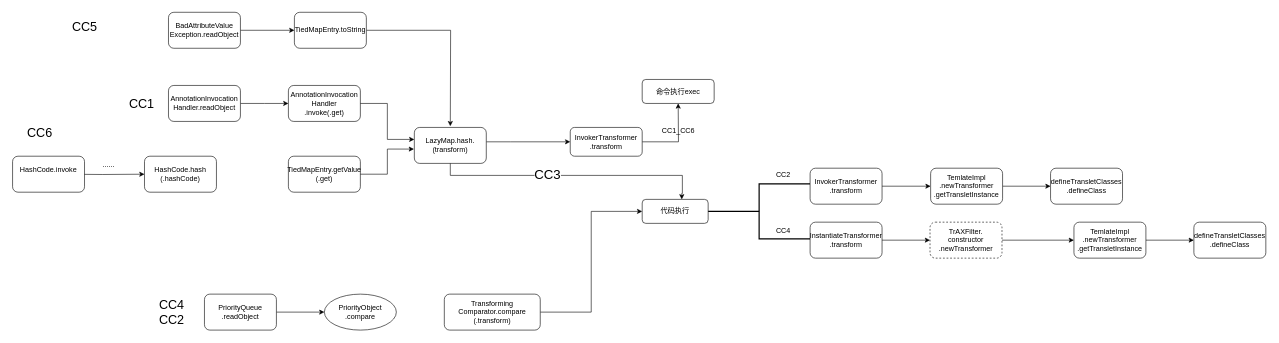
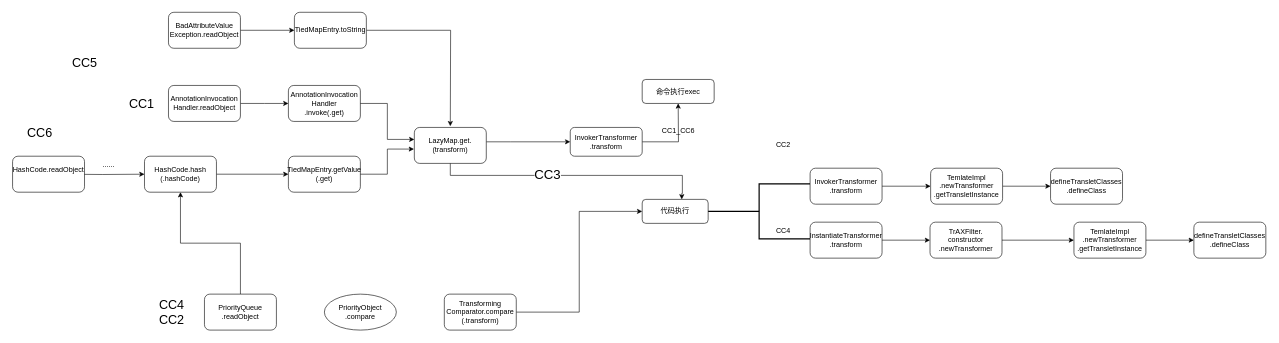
(84, 26) -> (84, 62)
(450, 146) -> (450, 146)
(48, 174) -> (48, 174)
none -> (282, 174)
(783, 175) -> (783, 145)
(966, 240) -> (966, 240)
(318, 312) -> (240, 268)
(492, 312) -> (480, 312)
